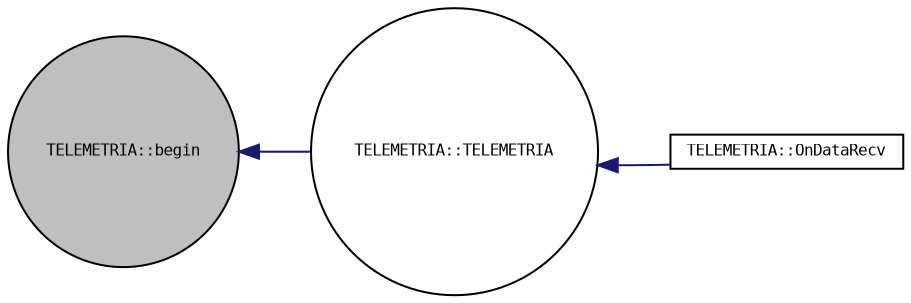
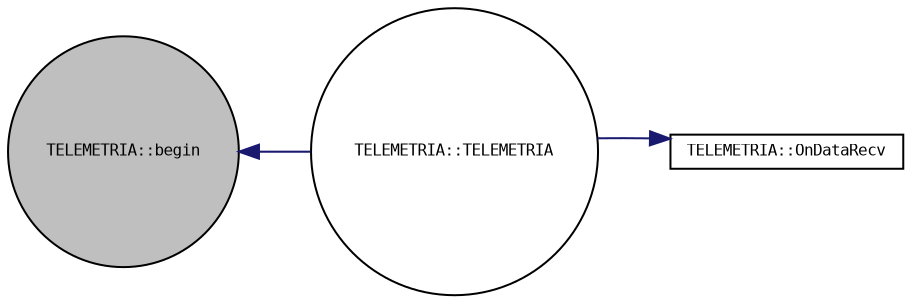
(644, 165) -> (624, 138)
